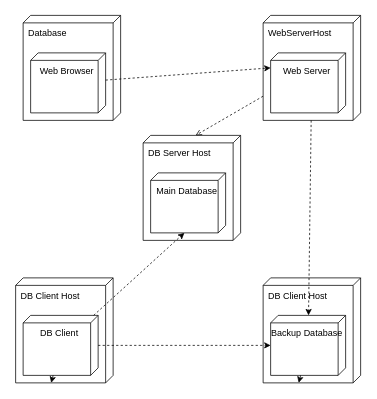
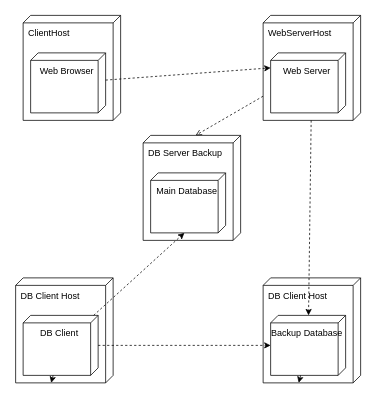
(48, 34) -> (51, 34)
(181, 154) -> (186, 154)
